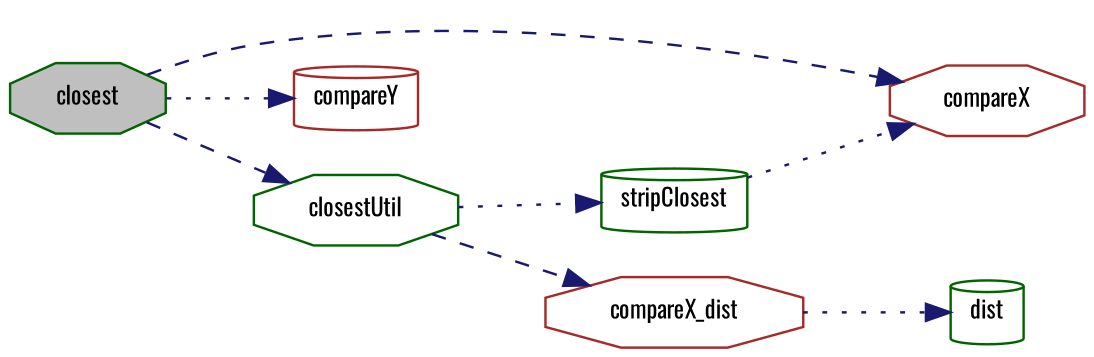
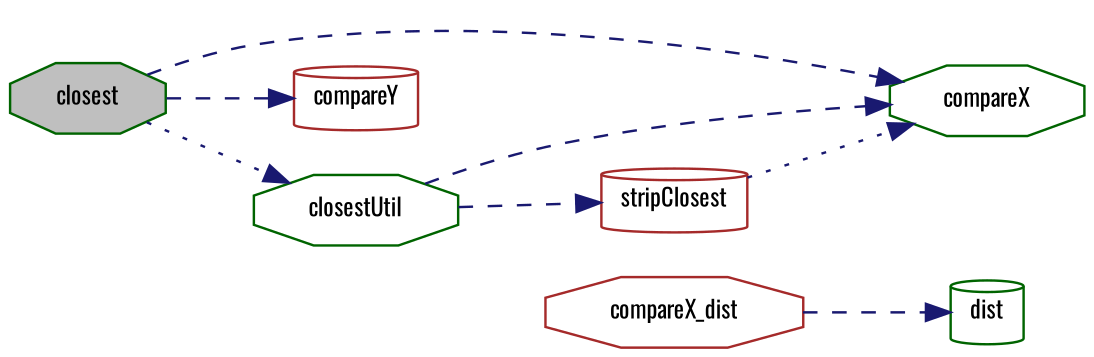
(217, 98) -> (217, 98)
(987, 101) -> (987, 101)
(206, 148) -> (206, 148)
(674, 200) -> (674, 200)
(517, 205) -> (517, 205)
(499, 256) -> (642, 130)
(864, 312) -> (864, 312)
